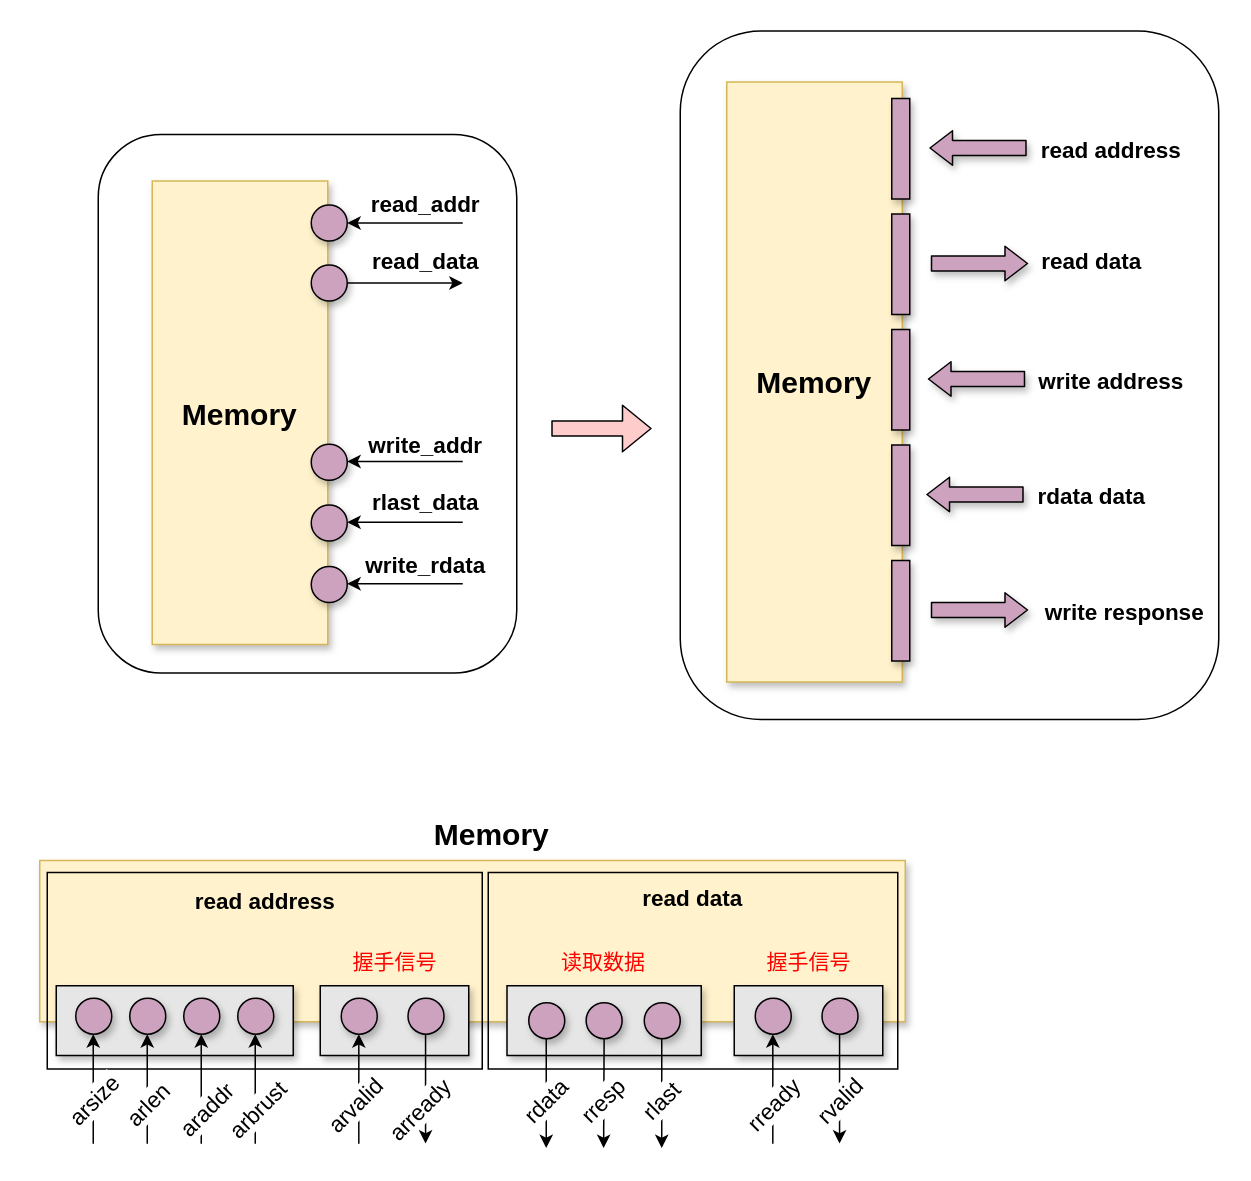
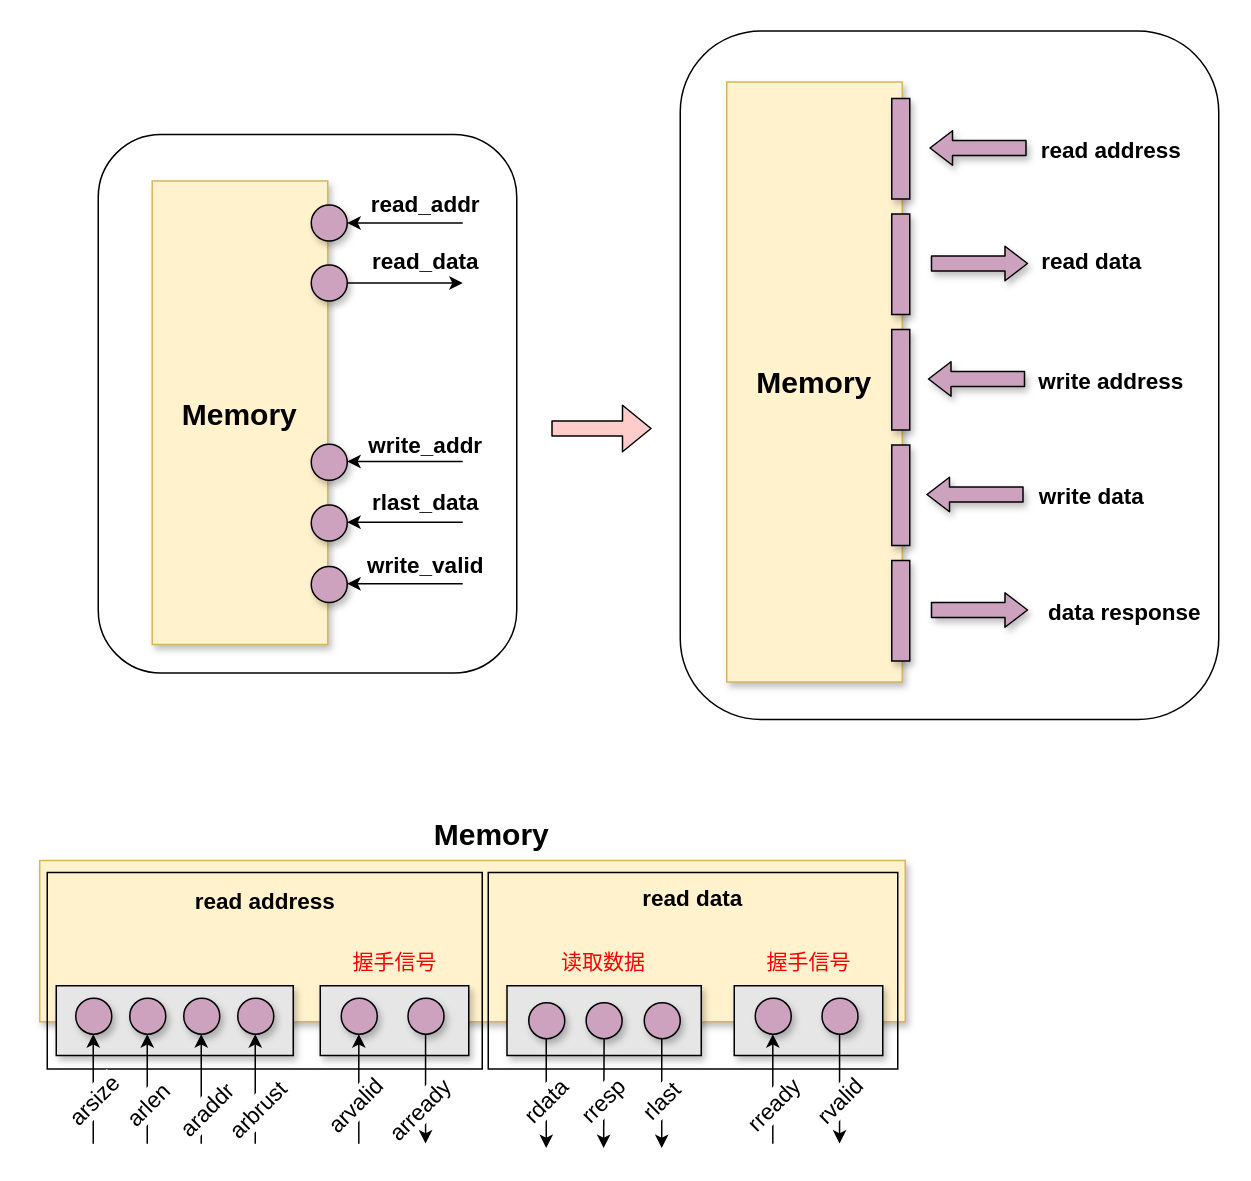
(1092, 496) -> (1092, 496)
(426, 565) -> (426, 565)
(1125, 611) -> (1125, 611)
